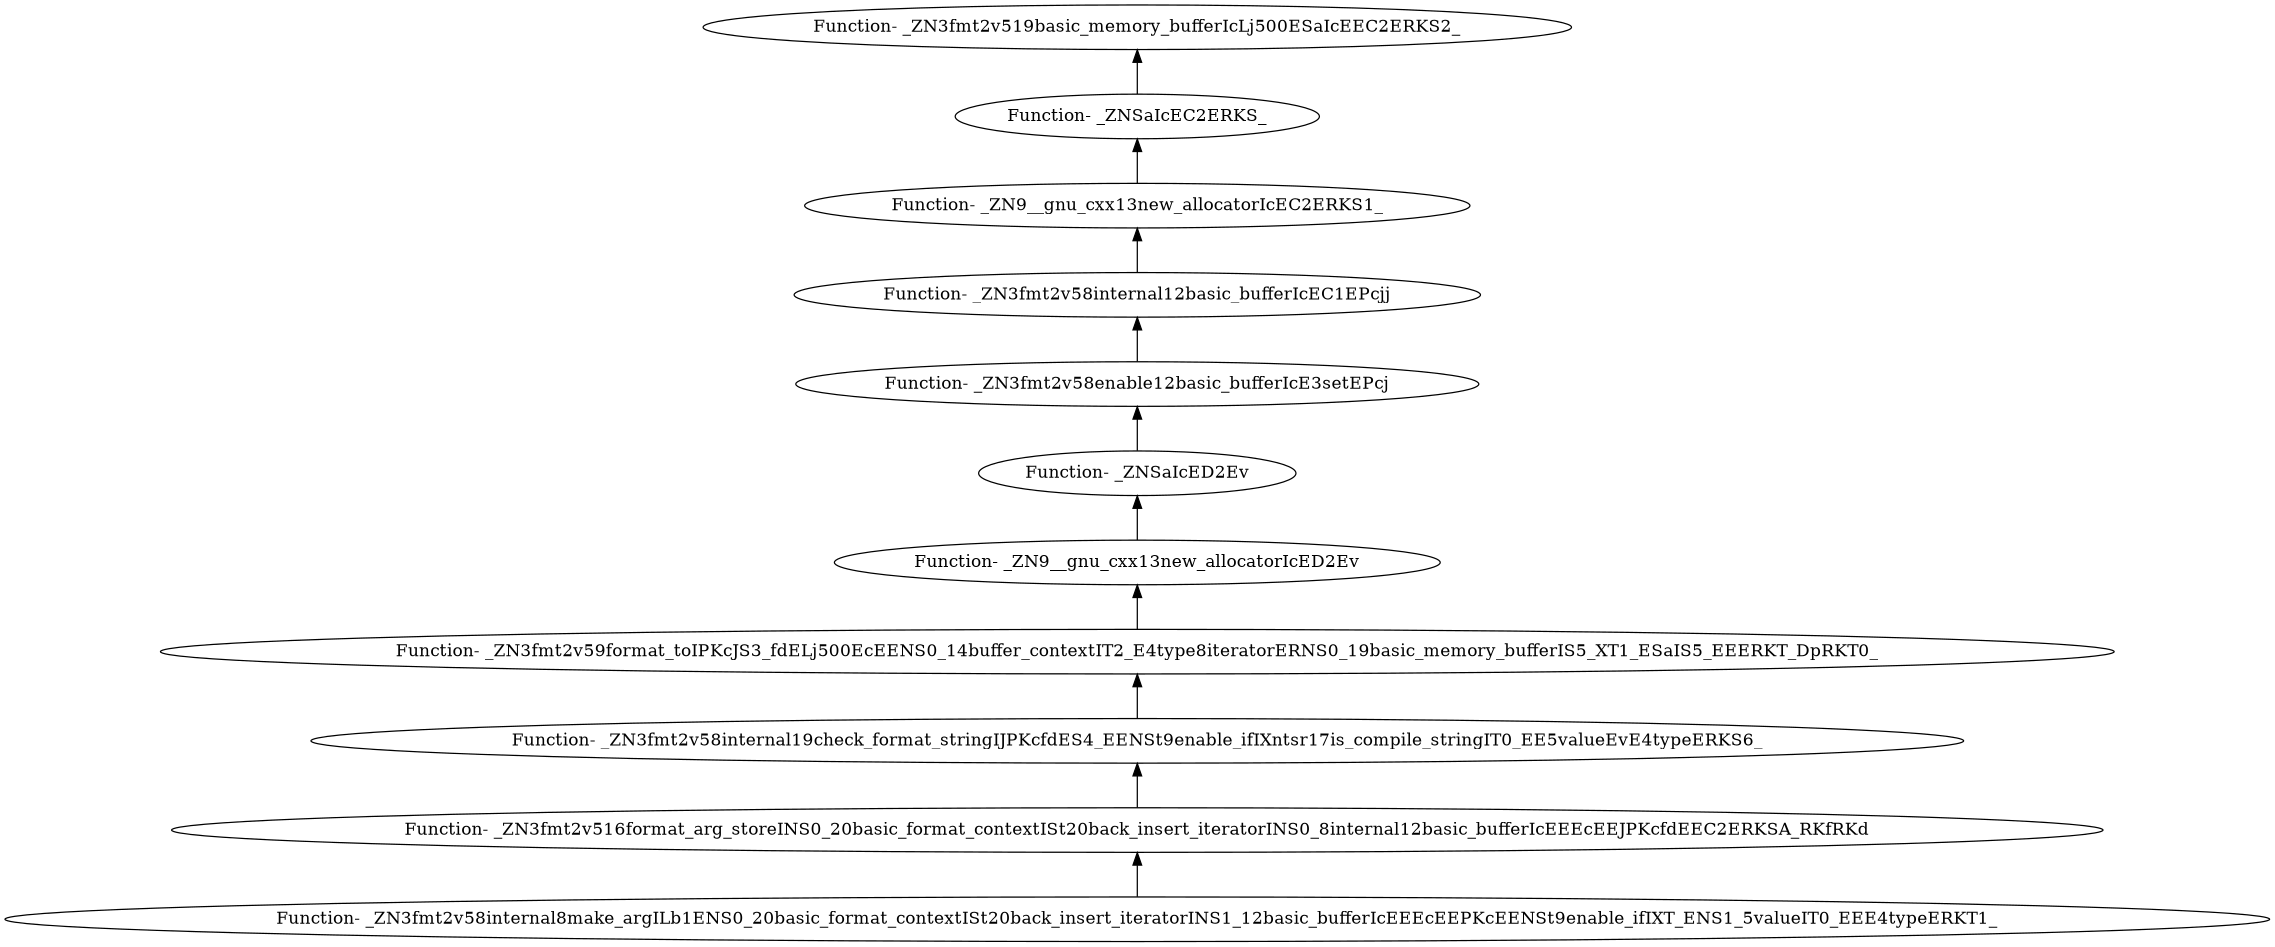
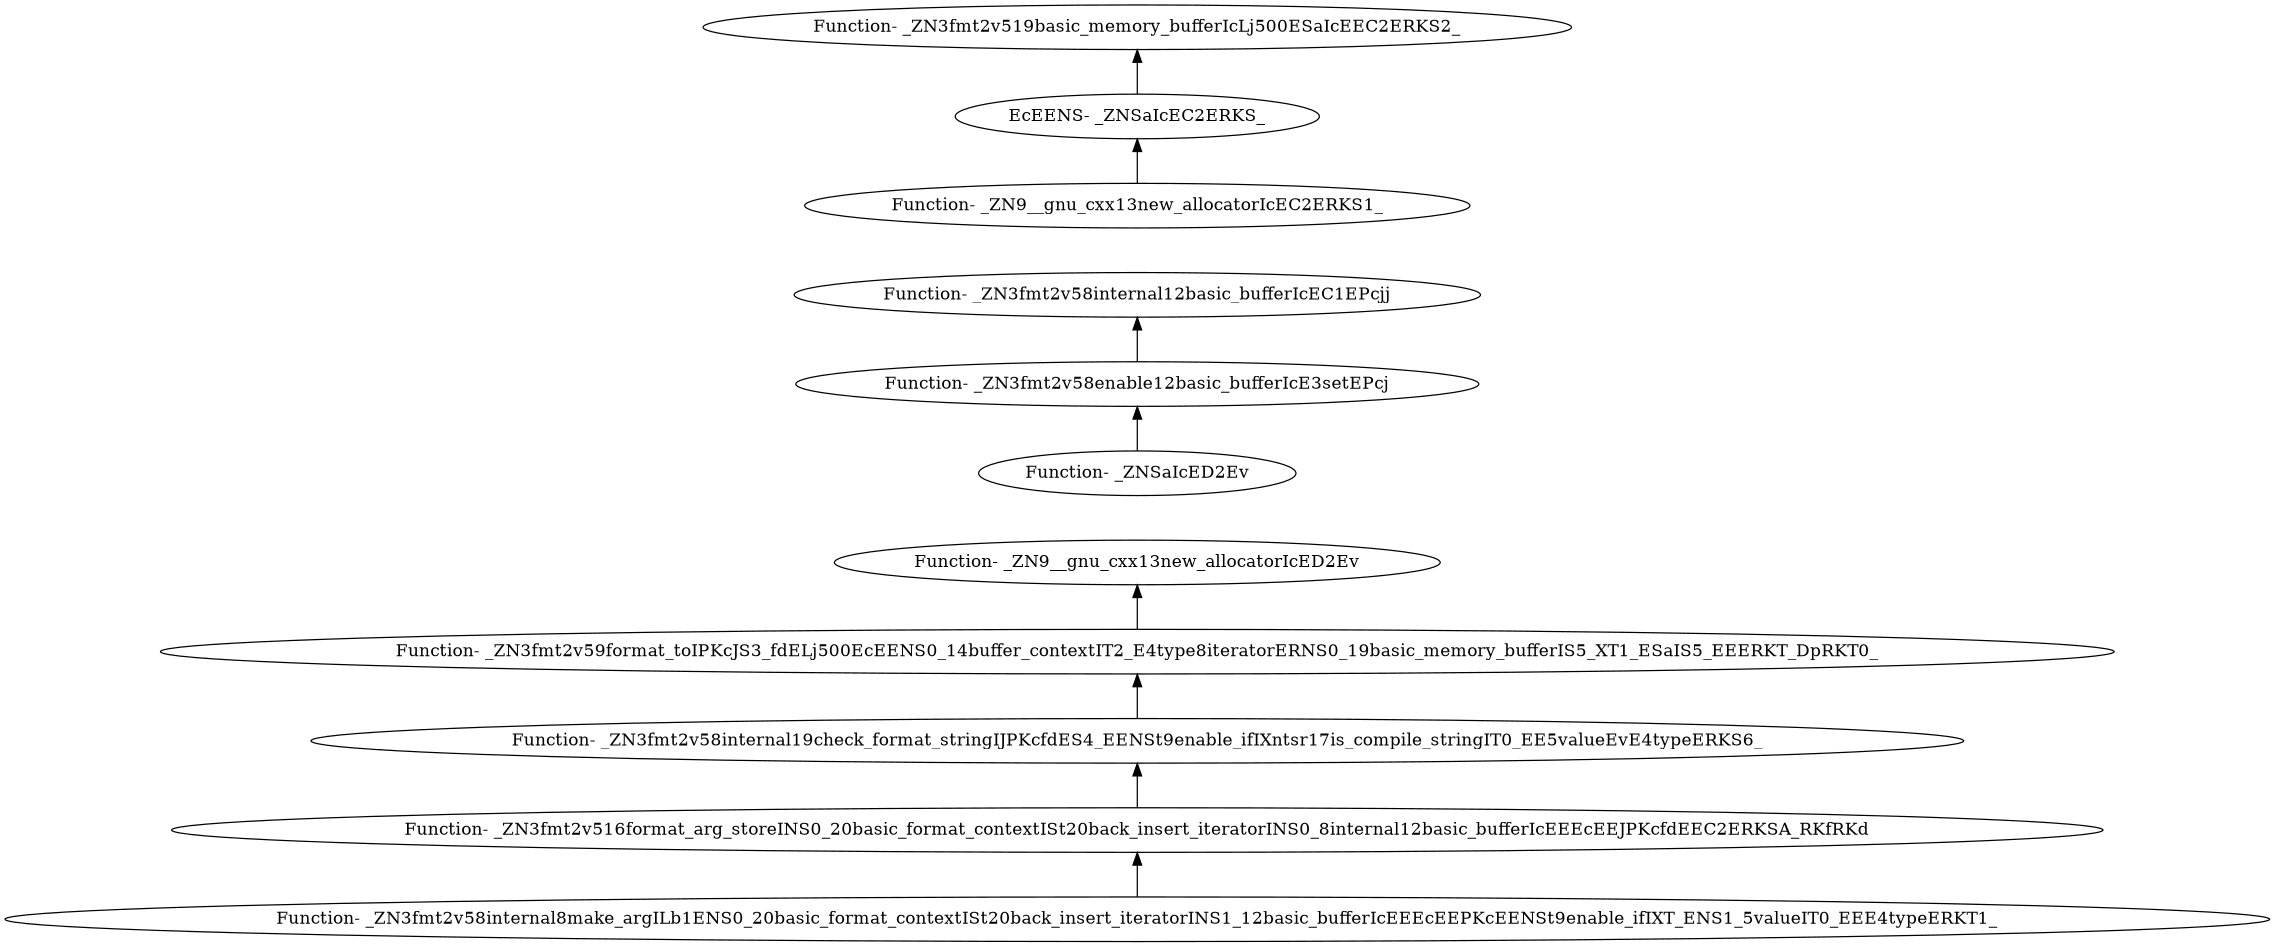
(1137, 116) -> (1137, 116)
(1137, 257) -> none
(1137, 524) -> none
